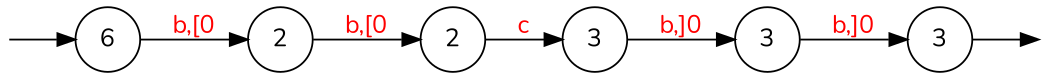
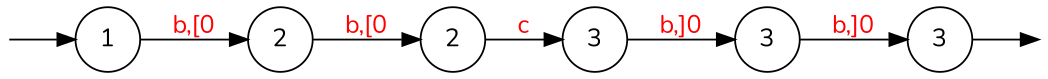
(108, 40) -> (108, 40)
